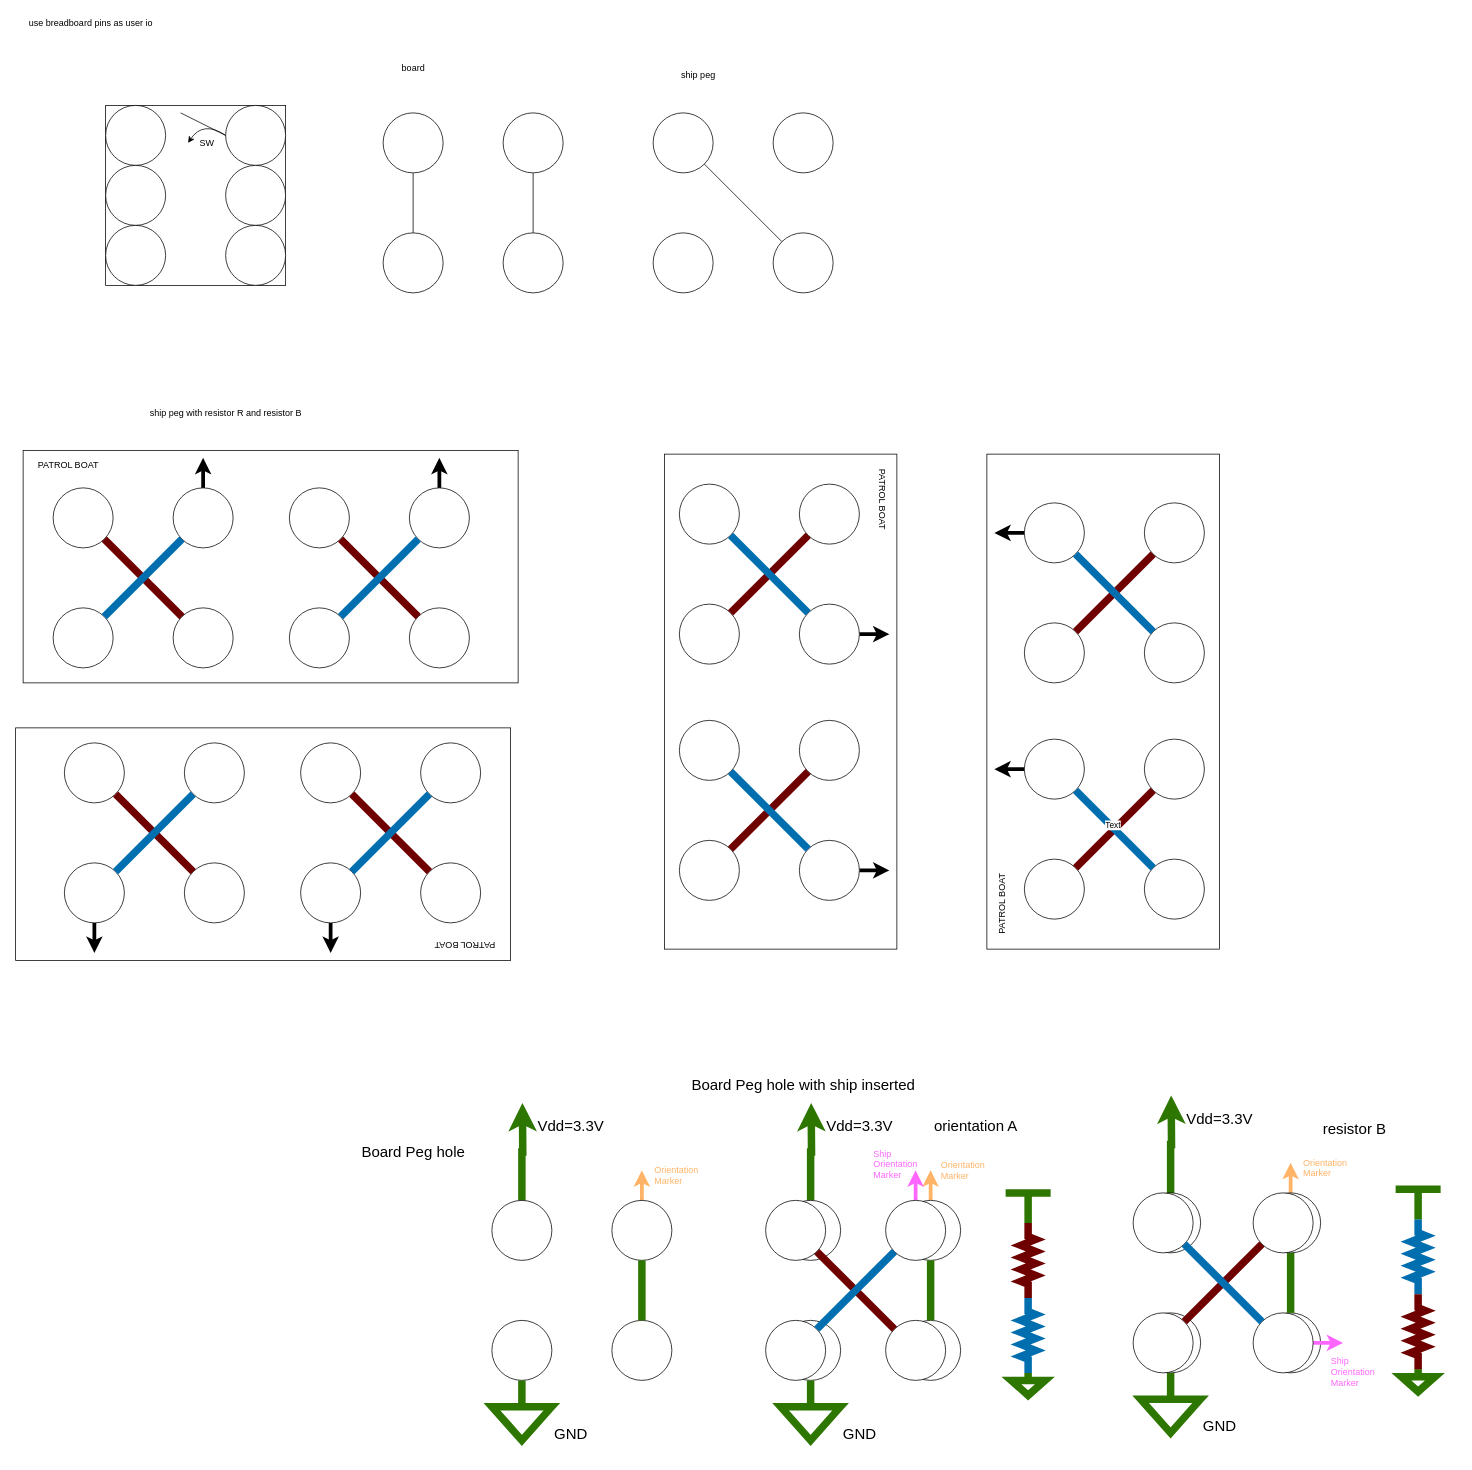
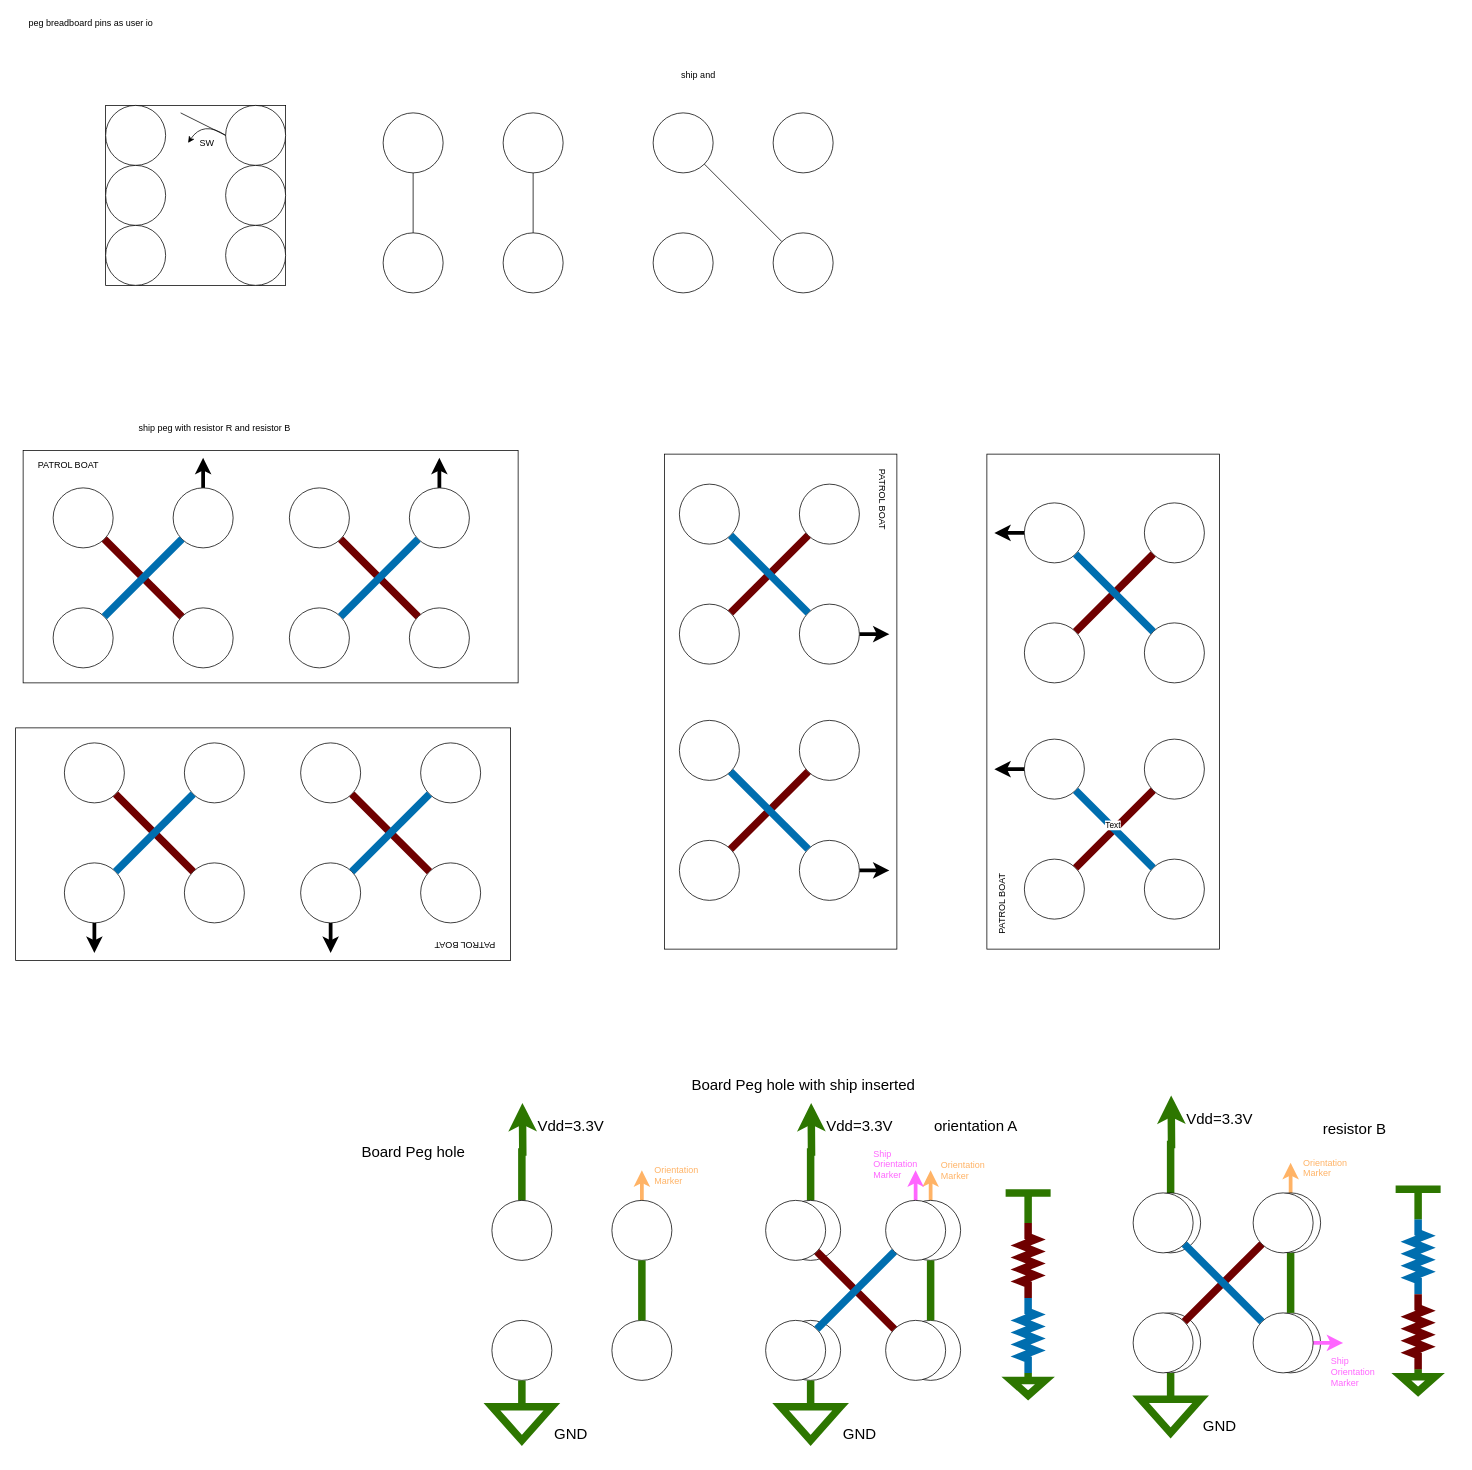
(91, 23) -> (91, 23)
(413, 68) -> none
(698, 75) -> (698, 75)
(225, 413) -> (214, 428)
